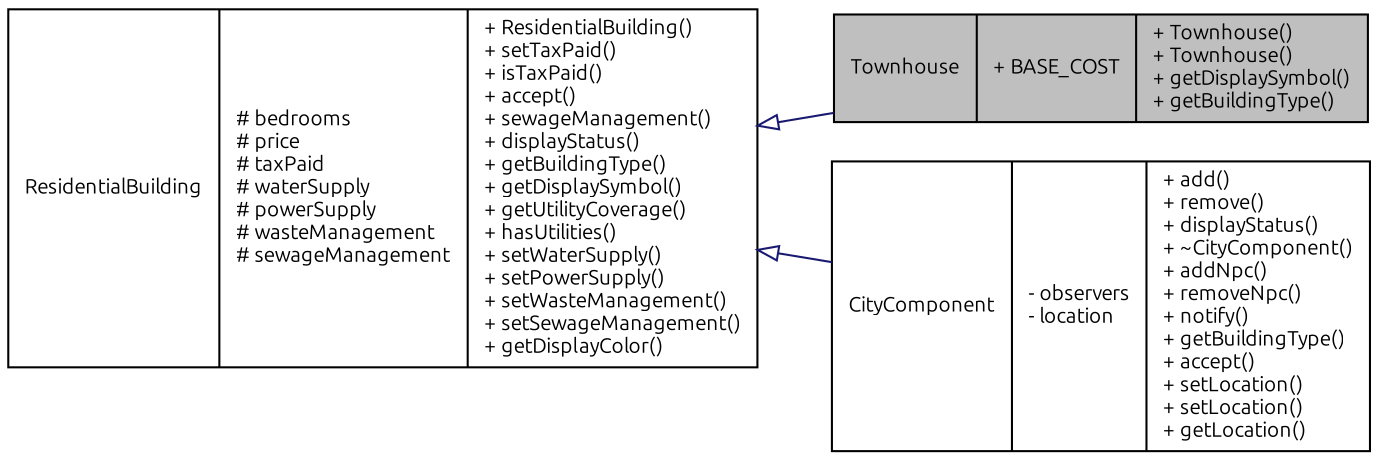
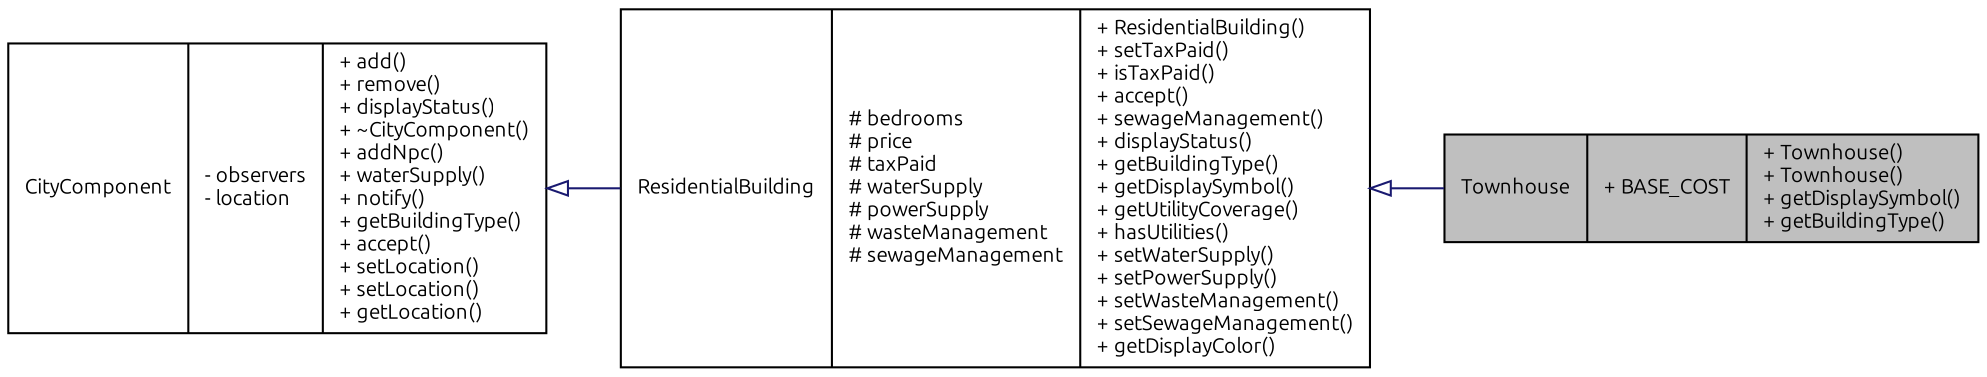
(805, 258) -> (594, 188)
(1232, 294) -> (413, 176)
